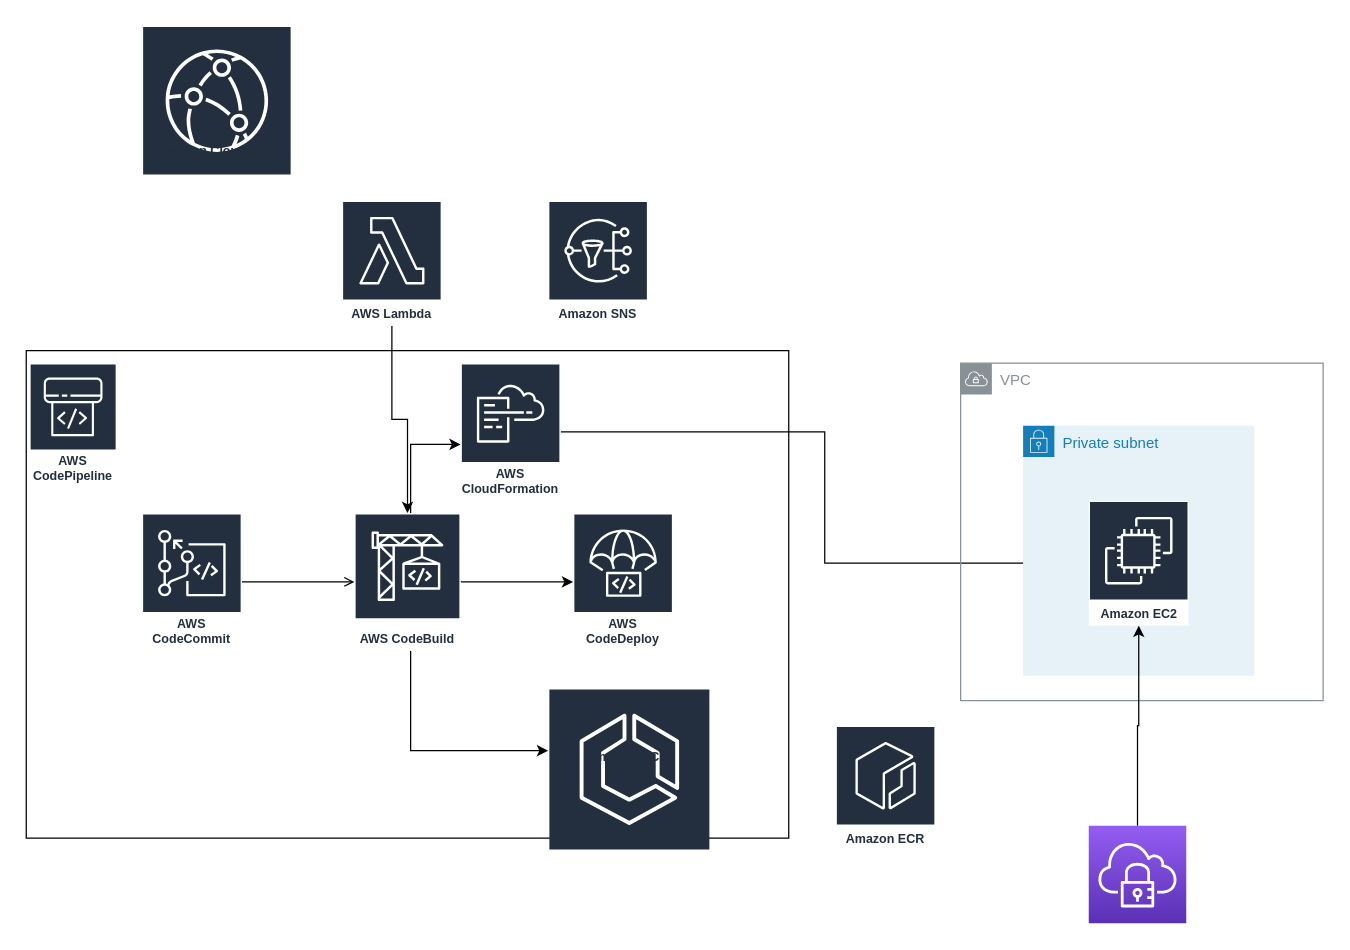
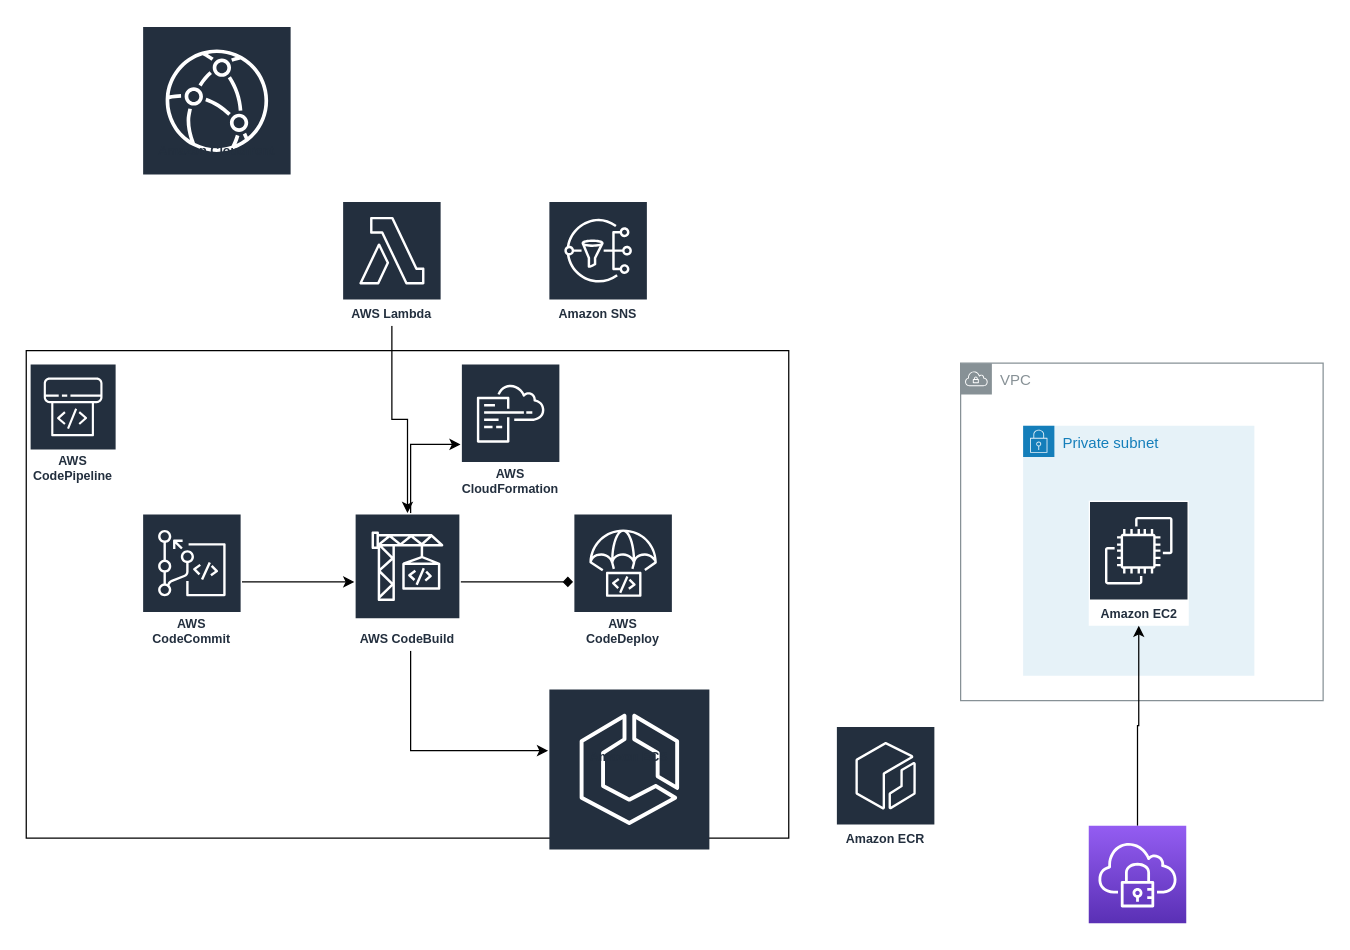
(825, 465) -> none
(346, 582) -> (344, 582)
(563, 582) -> (562, 582)
